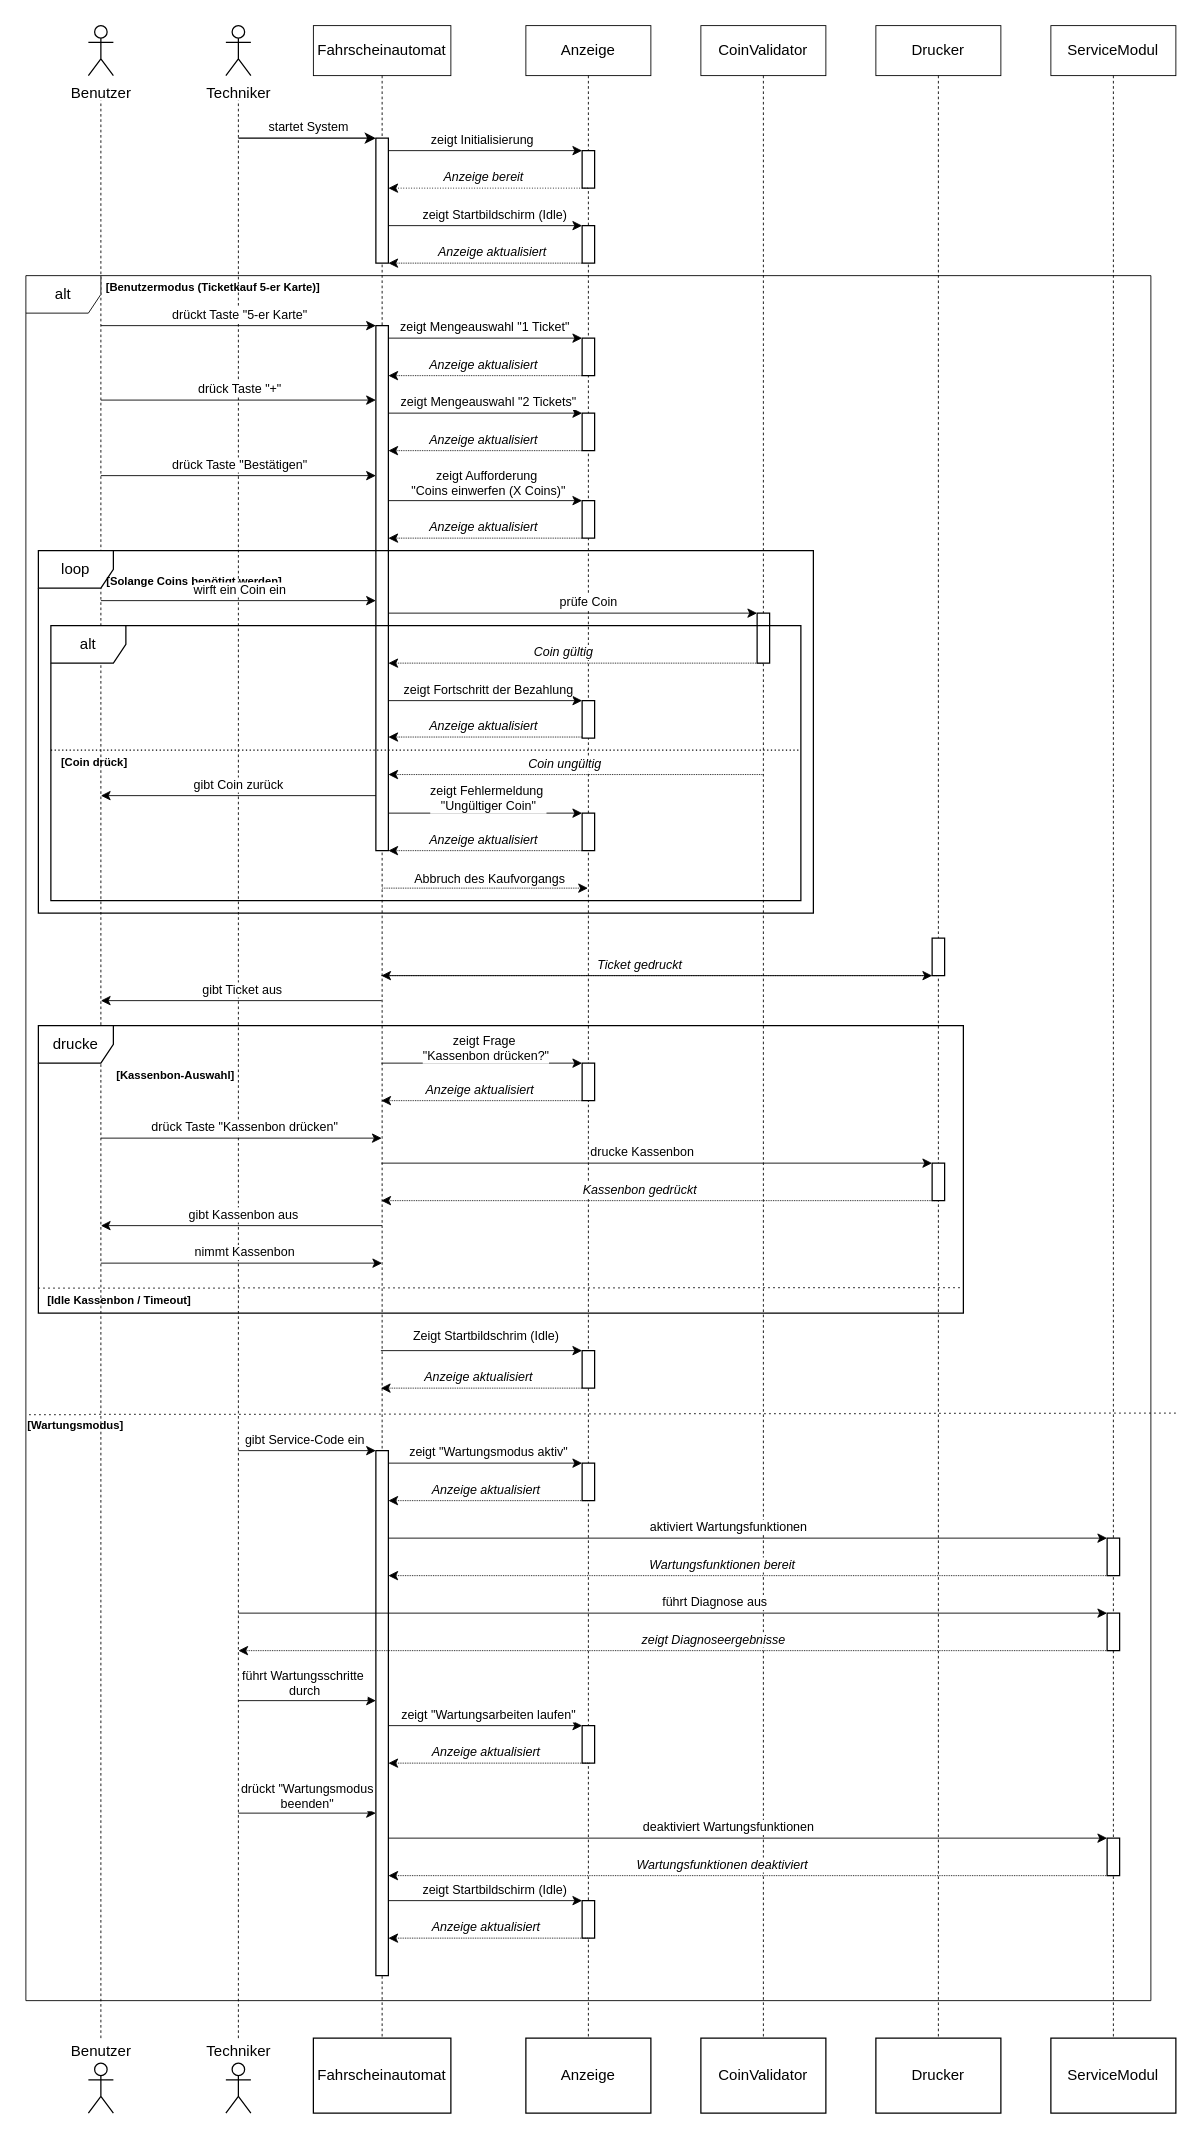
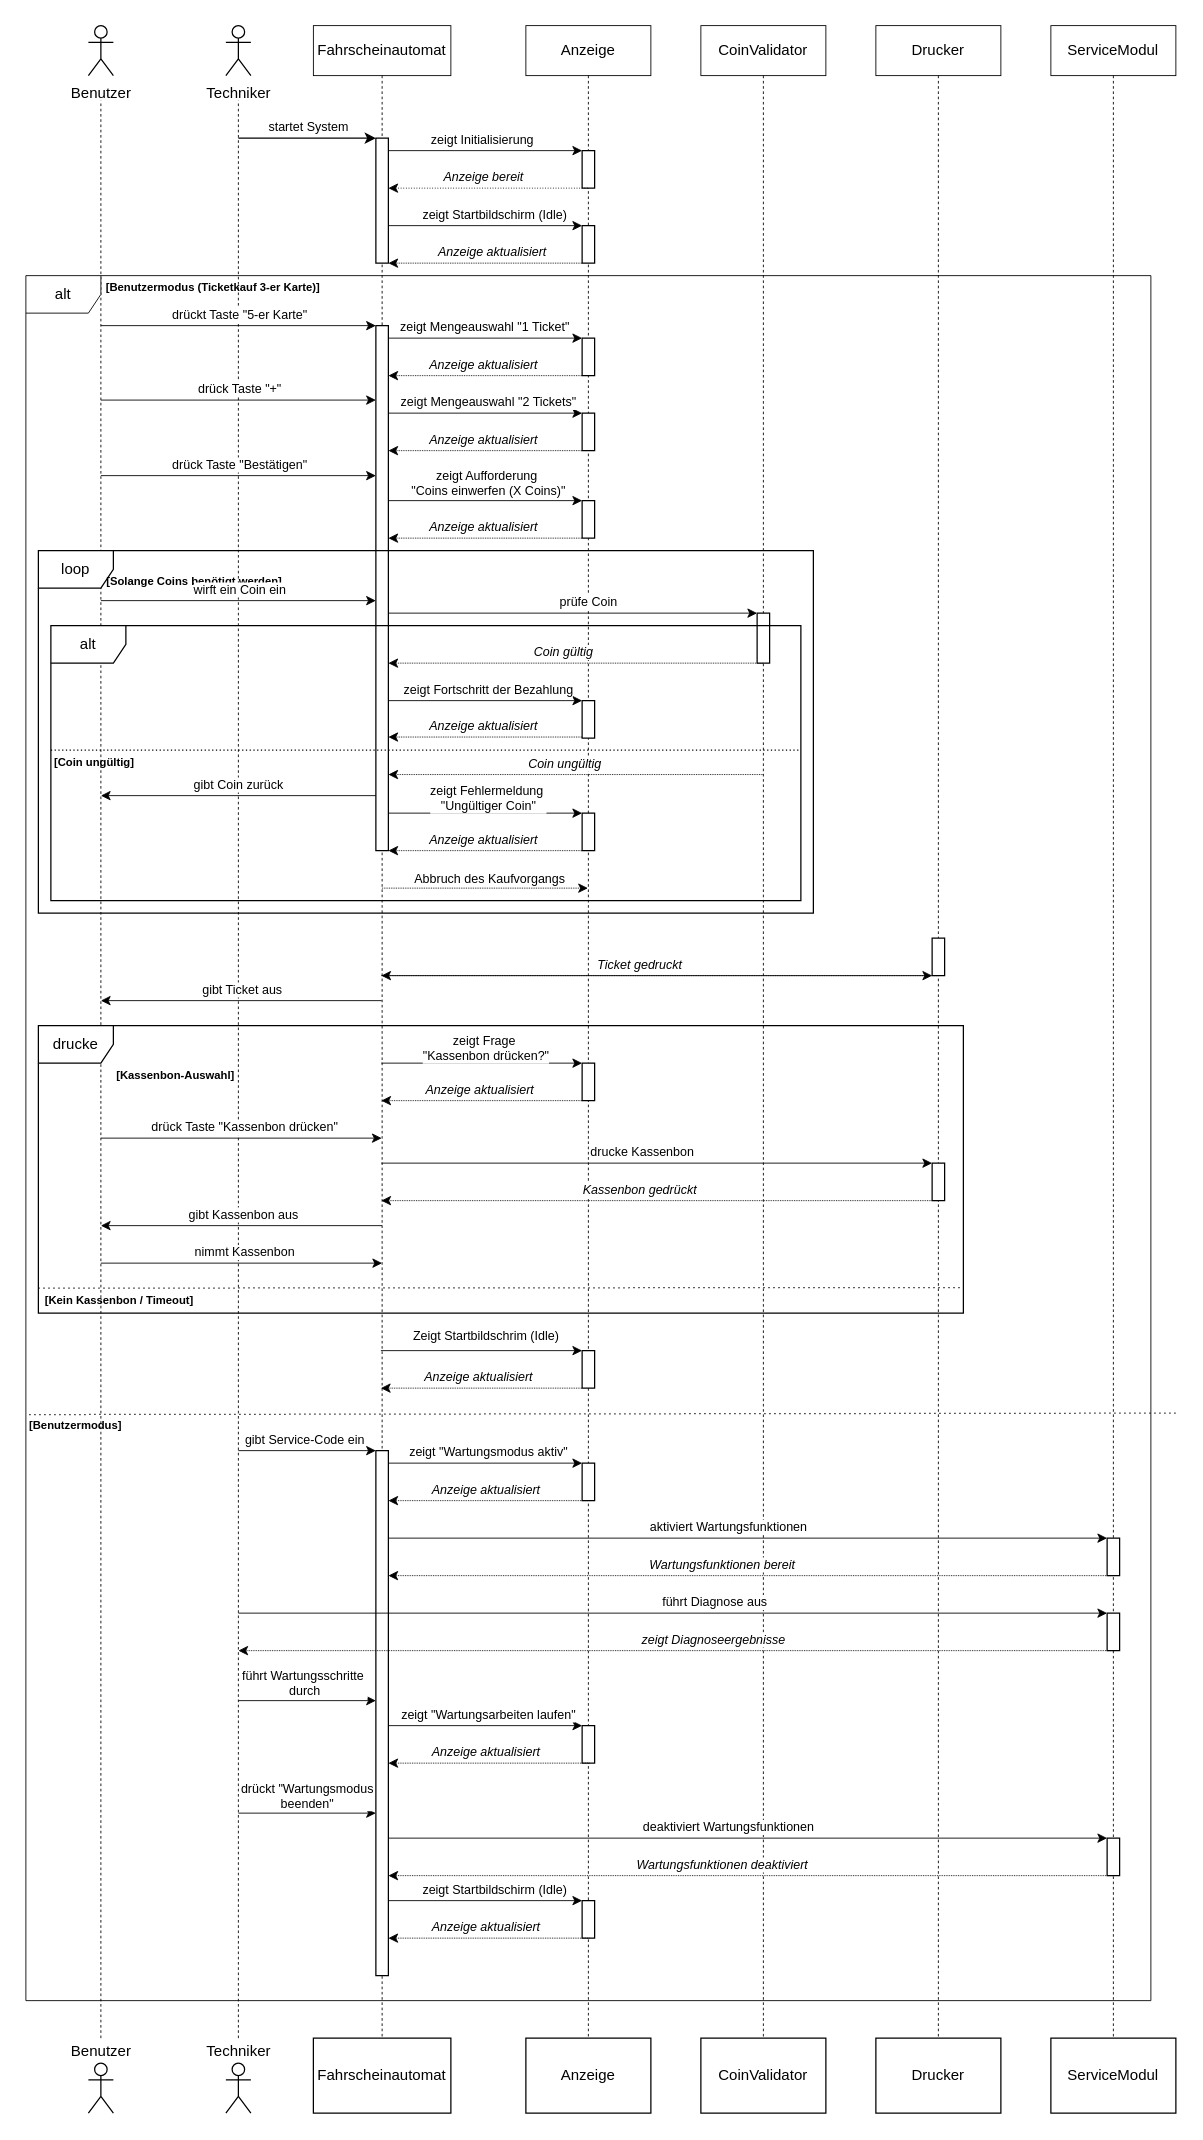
(213, 288) -> (213, 288)
(94, 763) -> (94, 763)
(119, 1301) -> (119, 1301)
(76, 1426) -> (76, 1426)
